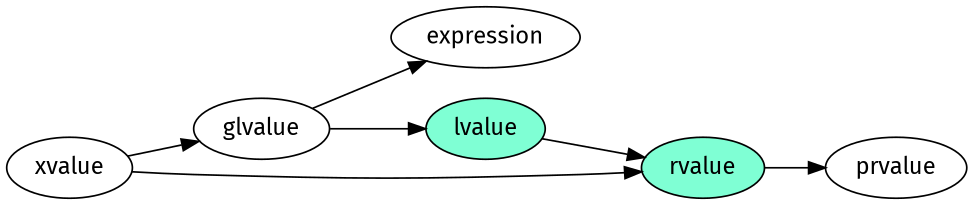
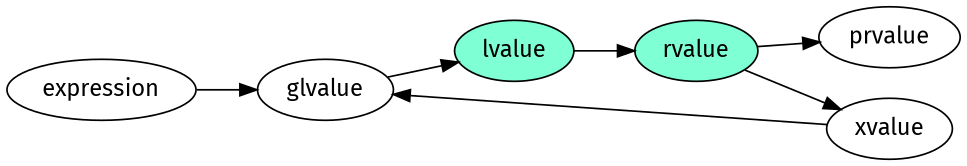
(362, 88) -> (218, 90)
(378, 178) -> (785, 87)
